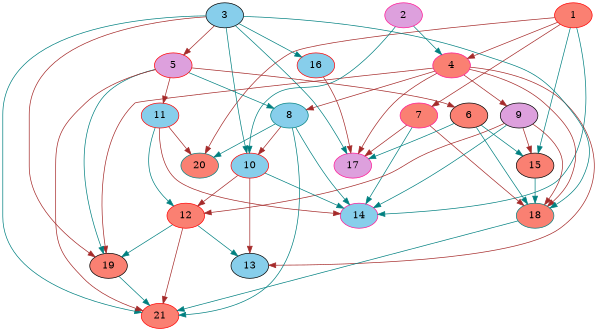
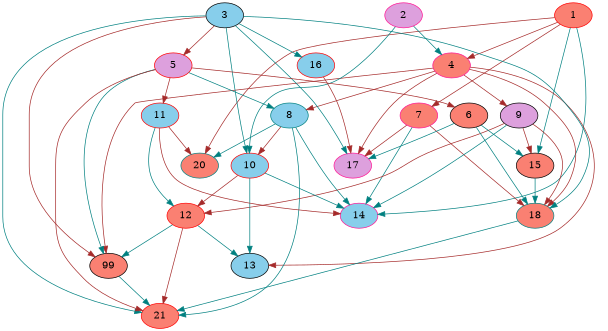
(250, 212) -> (250, 212)
(109, 266) -> (109, 266)
